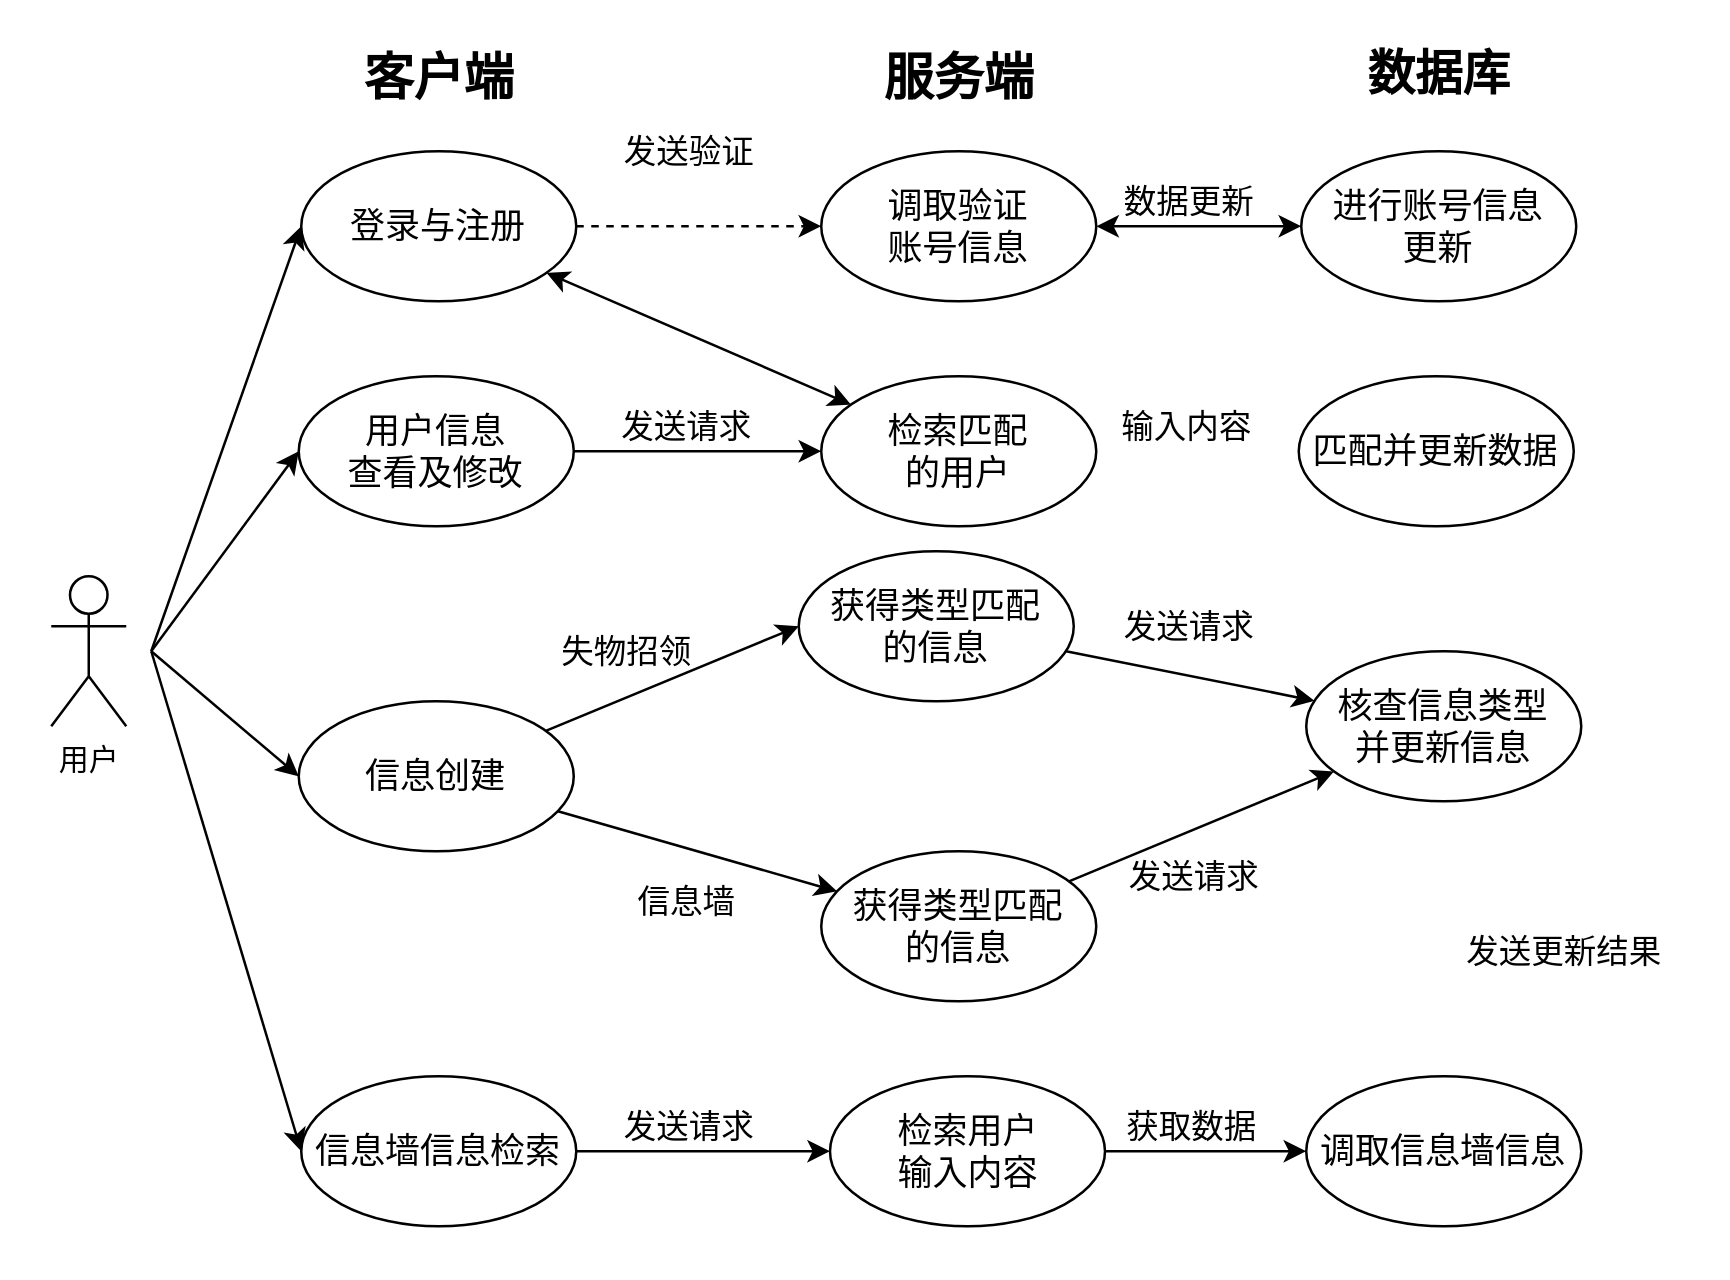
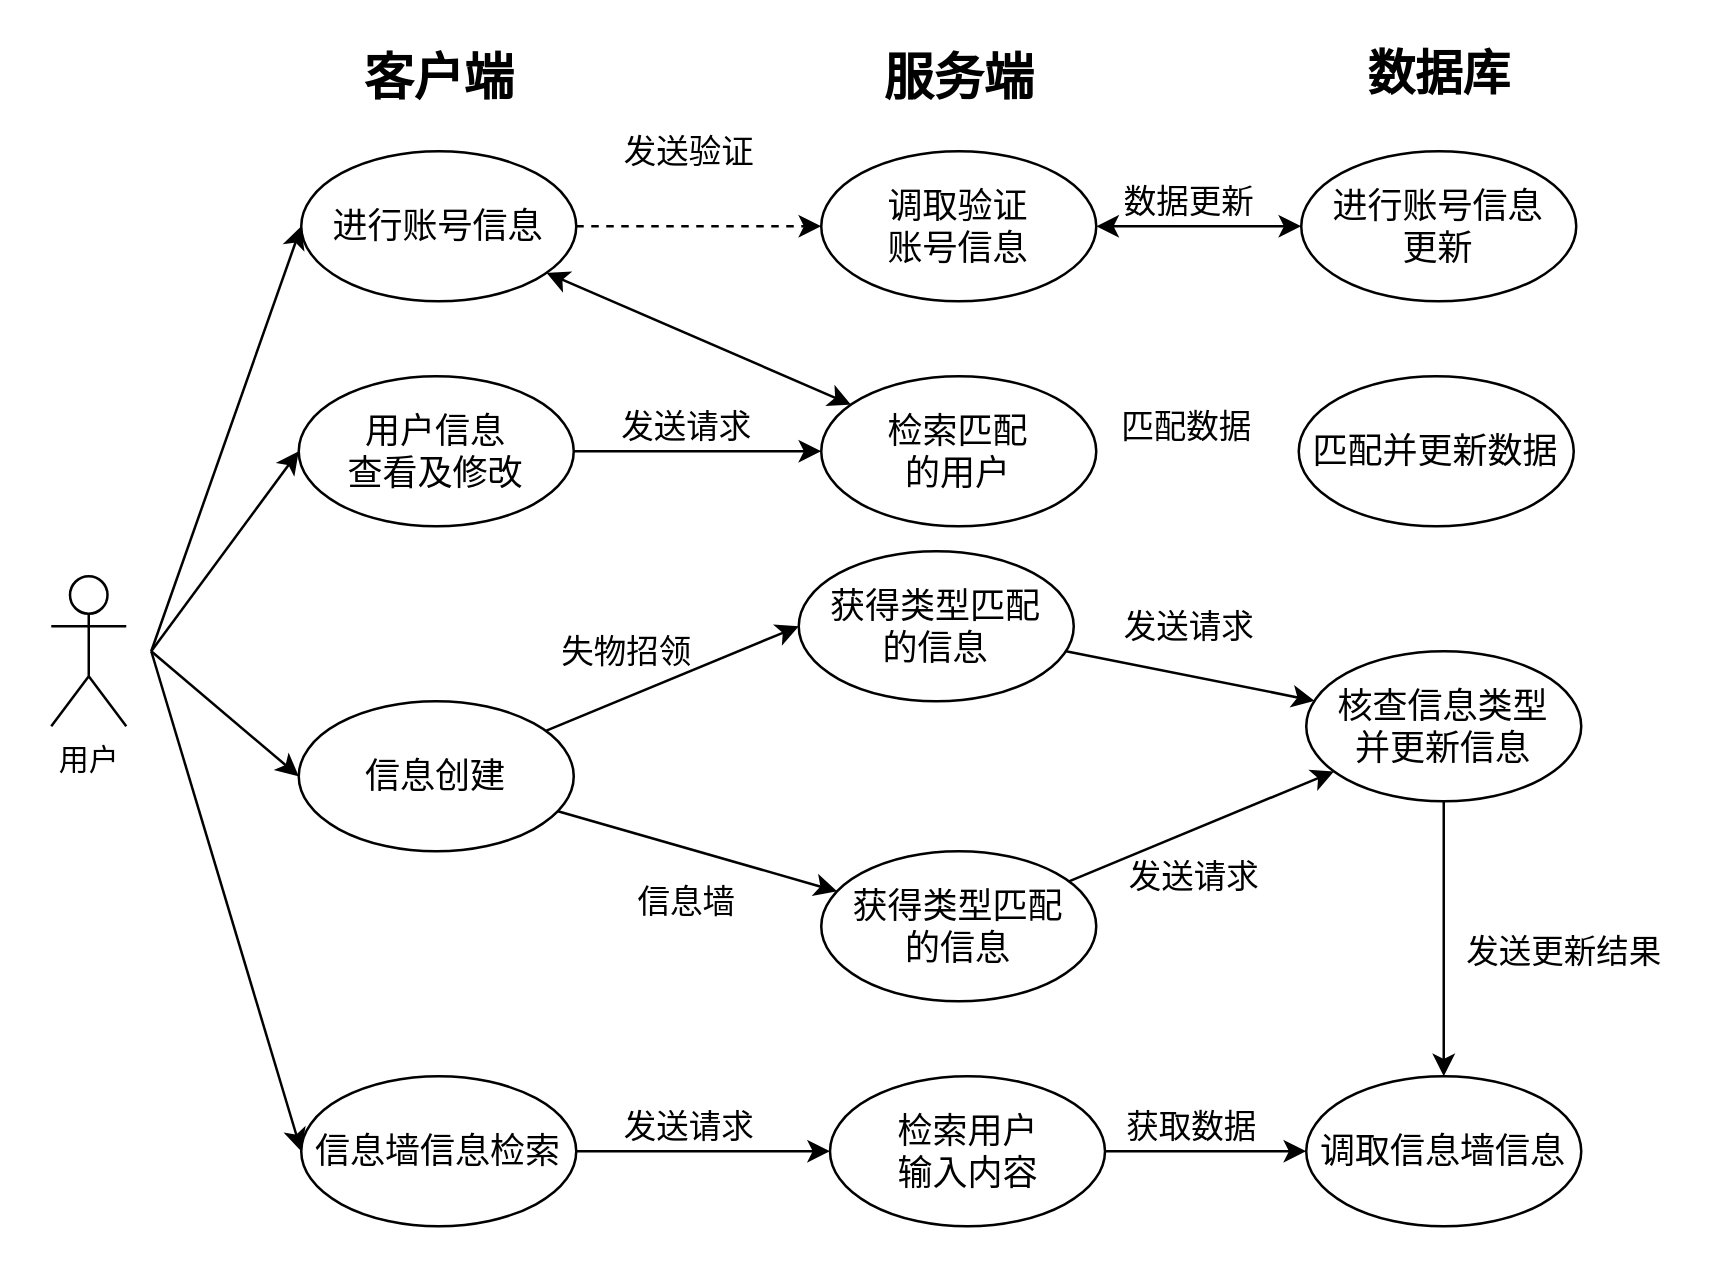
(439, 226) -> (439, 226)
(1188, 426) -> (1188, 426)
none -> (1444, 930)
